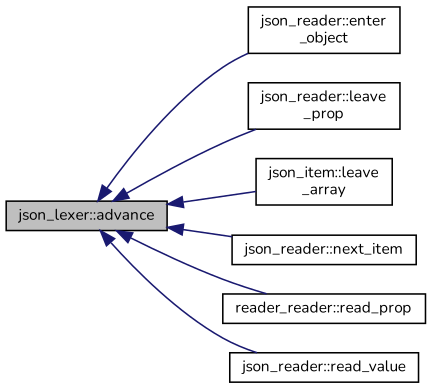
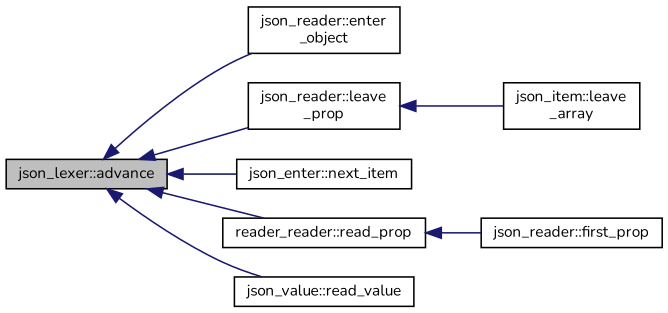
(220, 197) -> (460, 106)
none -> (572, 233)
(324, 250) -> (324, 174)
(324, 367) -> (324, 292)
